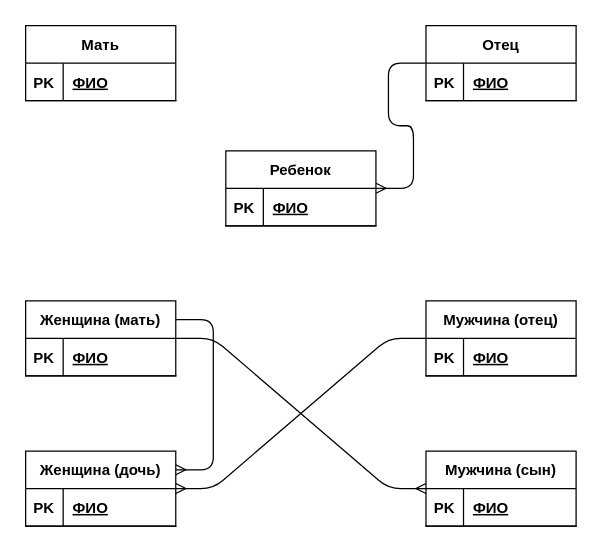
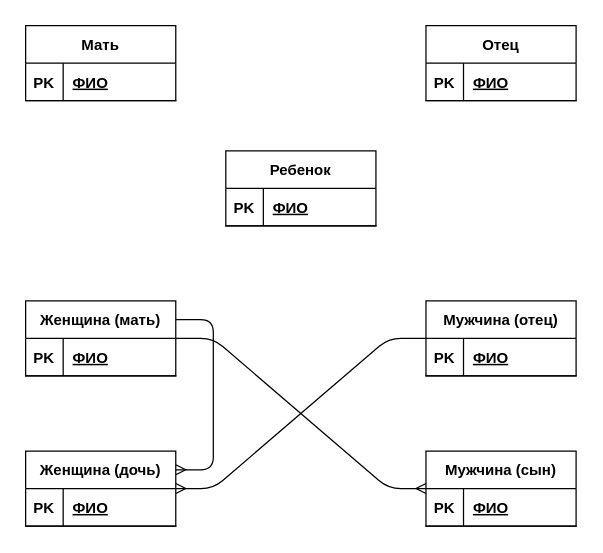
(403, 126) -> none
